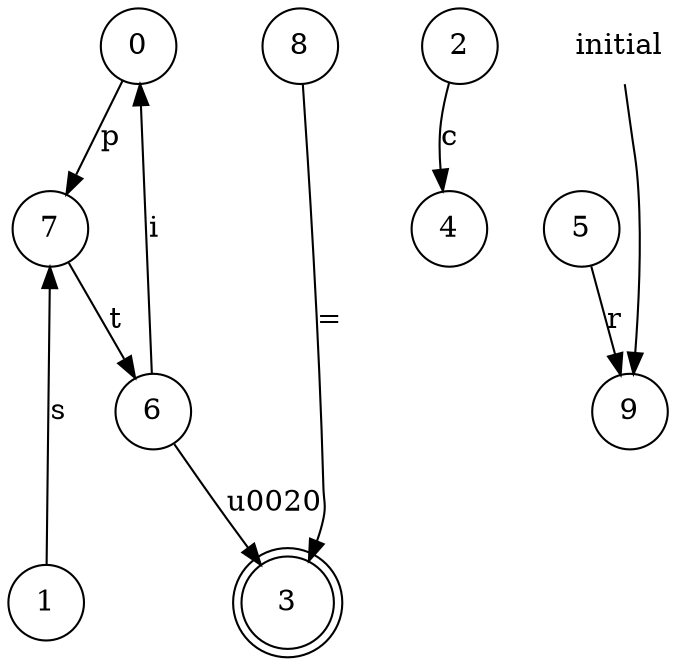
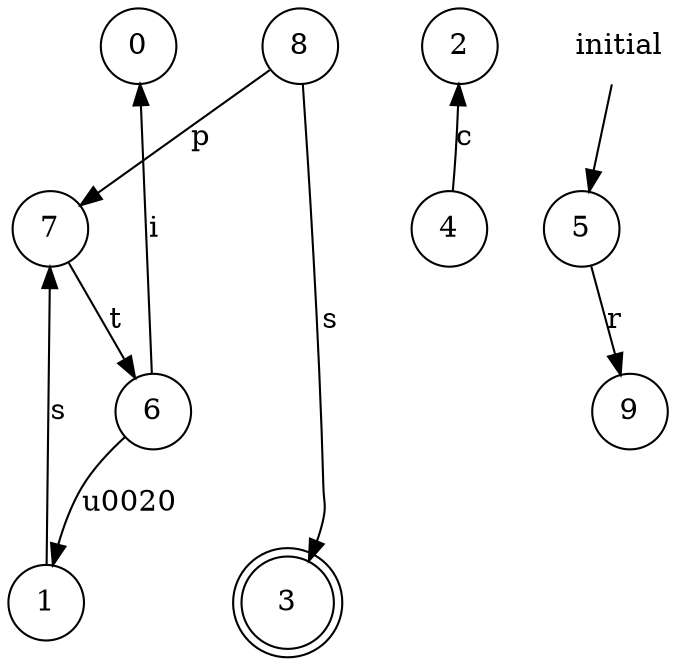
(441, 126) -> (456, 148)
(99, 128) -> (184, 132)
(639, 218) -> (603, 127)
(331, 320) -> (331, 320)
(211, 496) -> (83, 486)
